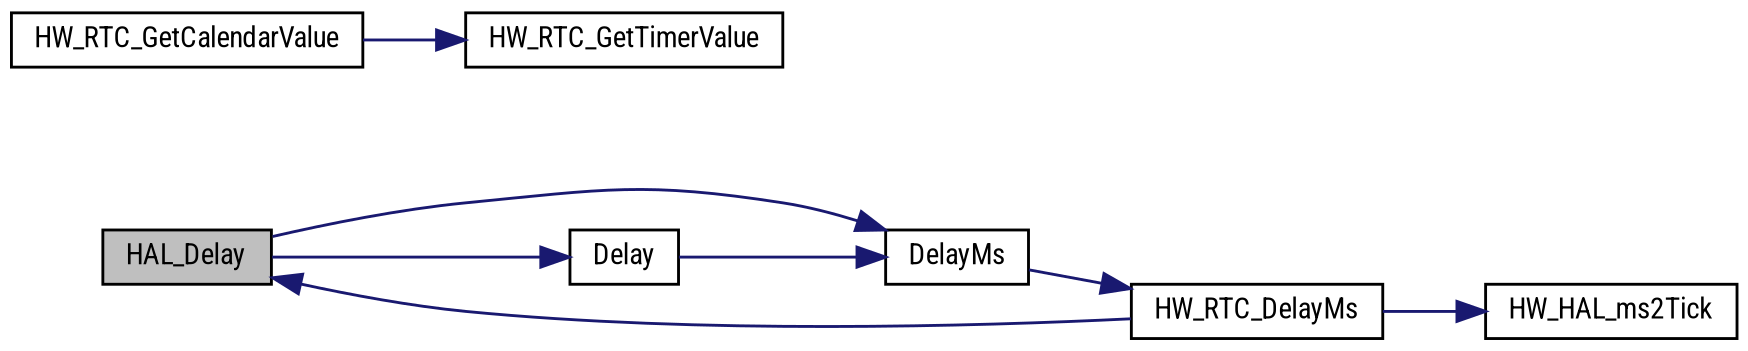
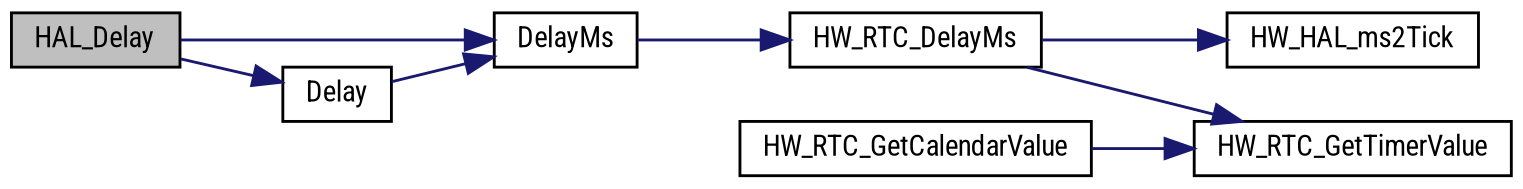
(715, 325) -> (1121, 91)
